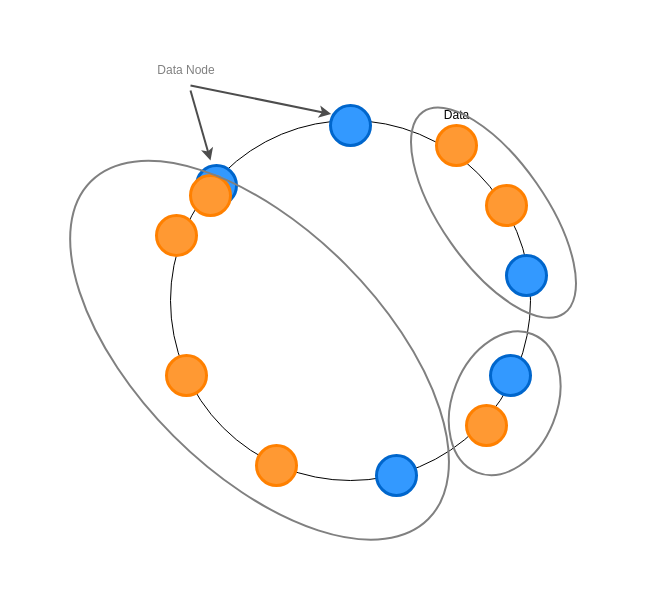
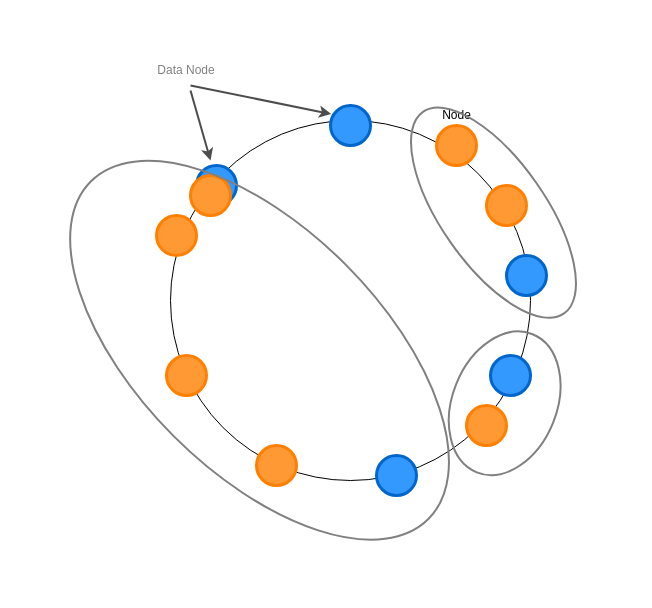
(457, 116) -> (457, 116)
